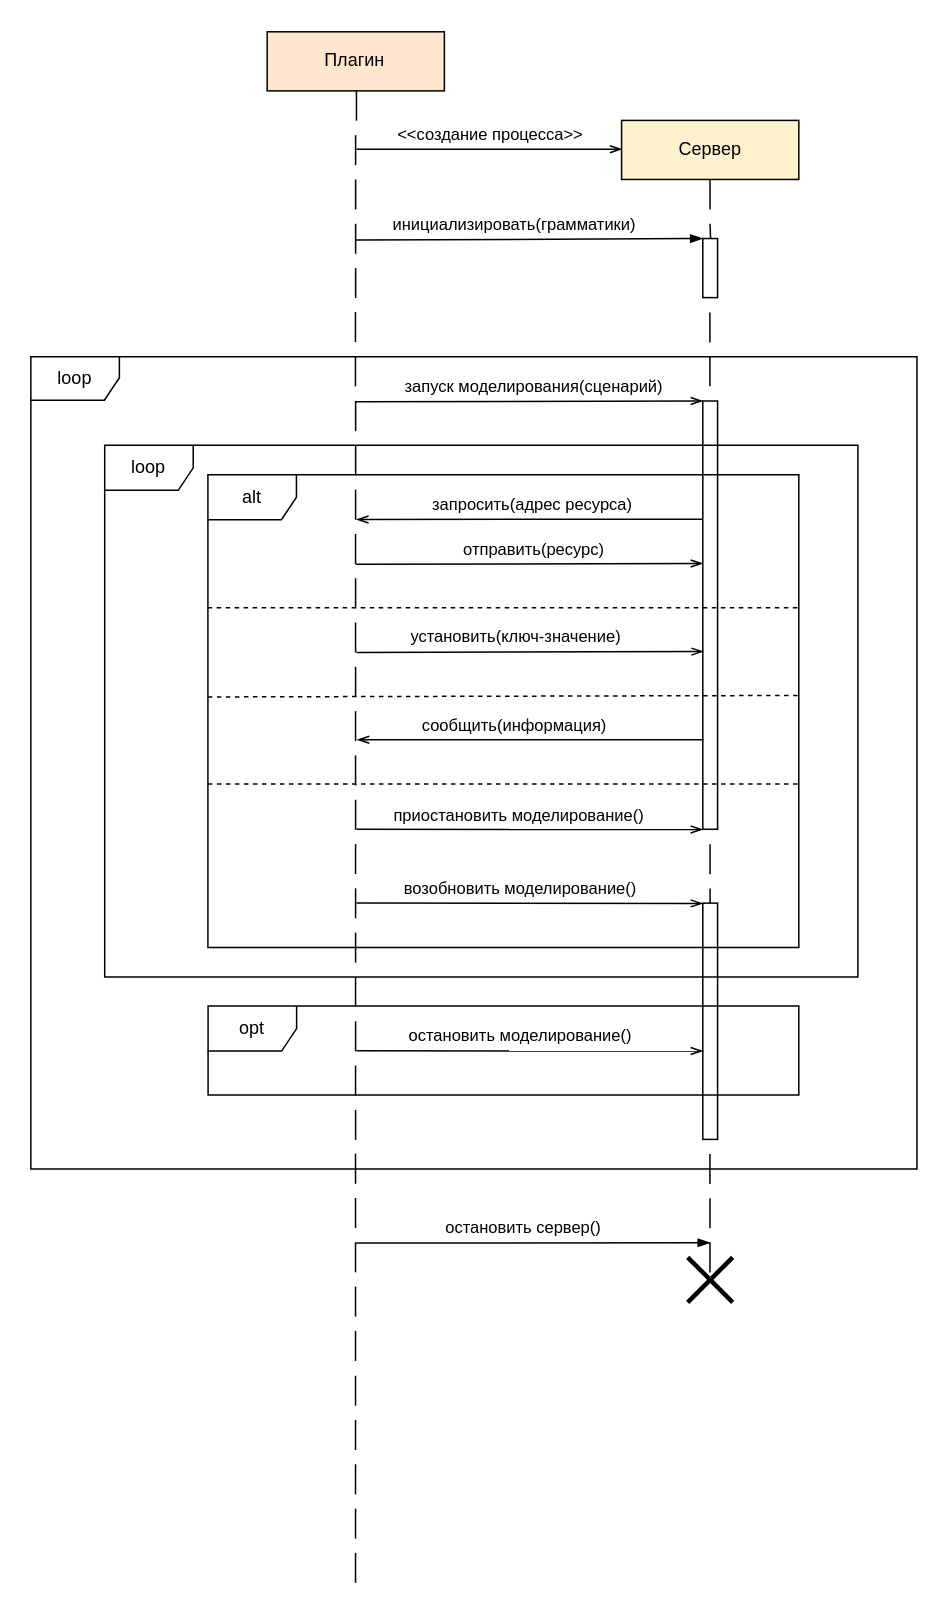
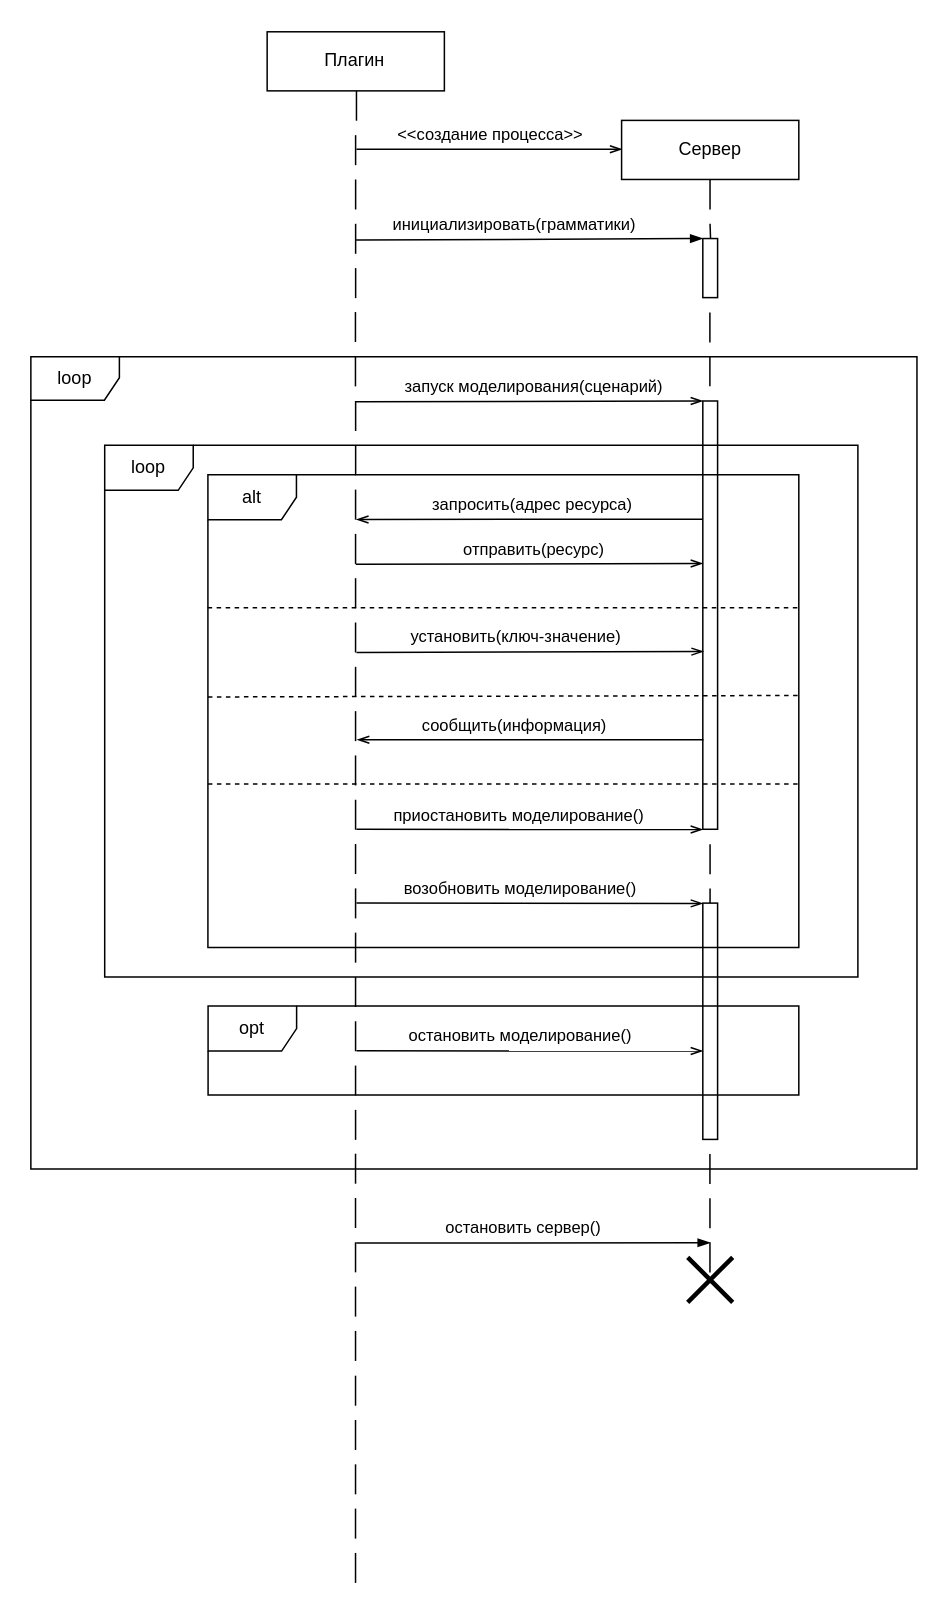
(356, 61) -> (356, 61)
(710, 150) -> (710, 150)
